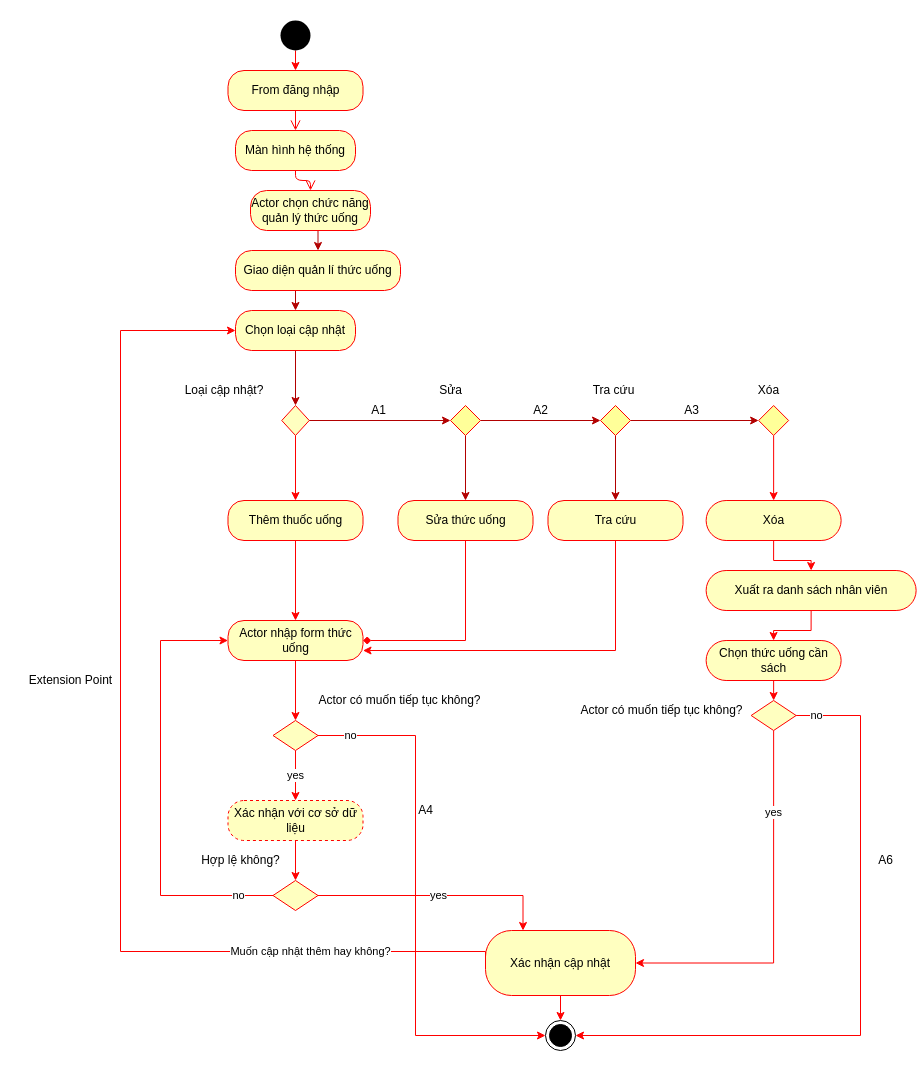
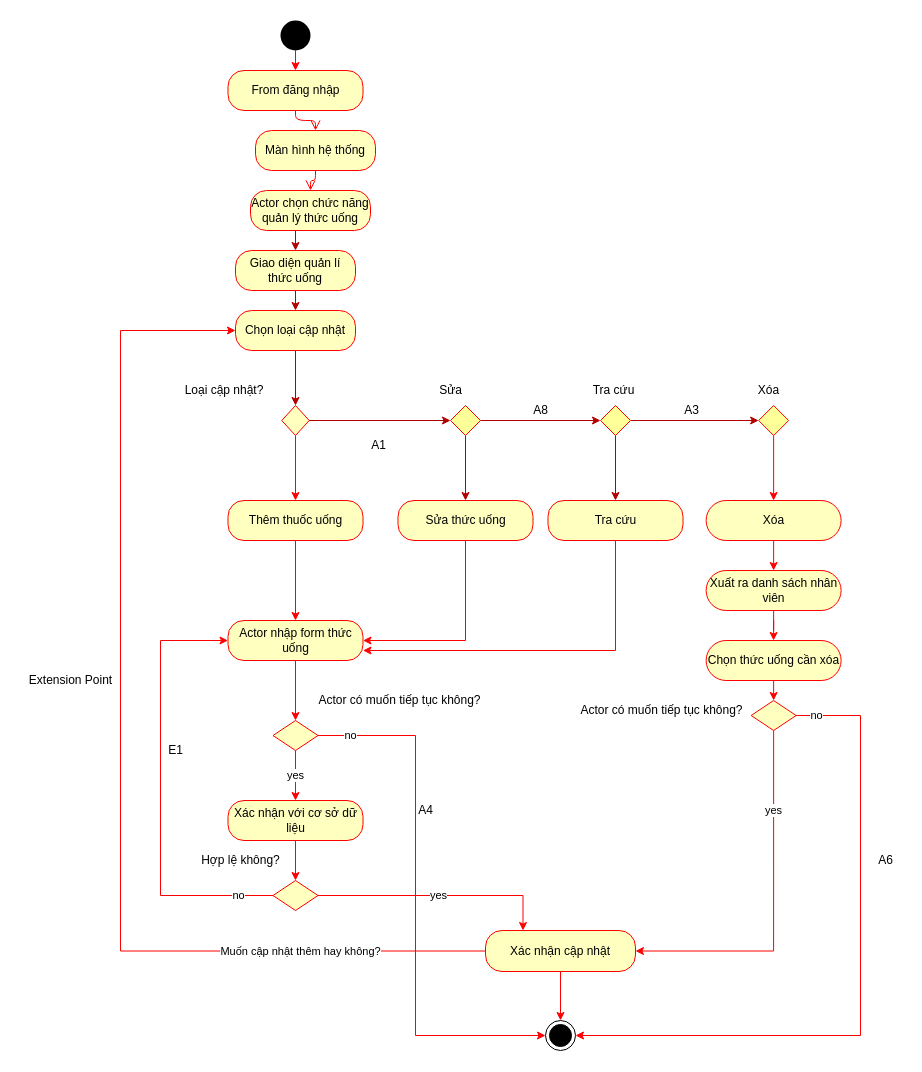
(296, 151) -> (316, 151)
(318, 271) -> (296, 271)
(378, 411) -> (378, 446)
(541, 411) -> (541, 411)
(811, 591) -> (774, 591)
(372, 641) -> (371, 641)
(774, 661) -> (774, 661)
none -> (176, 751)
(296, 821) -> (296, 821)
(561, 963) -> (561, 951)
